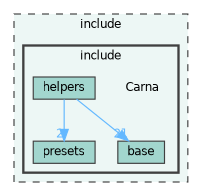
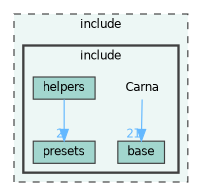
(98, 116) -> (142, 114)
